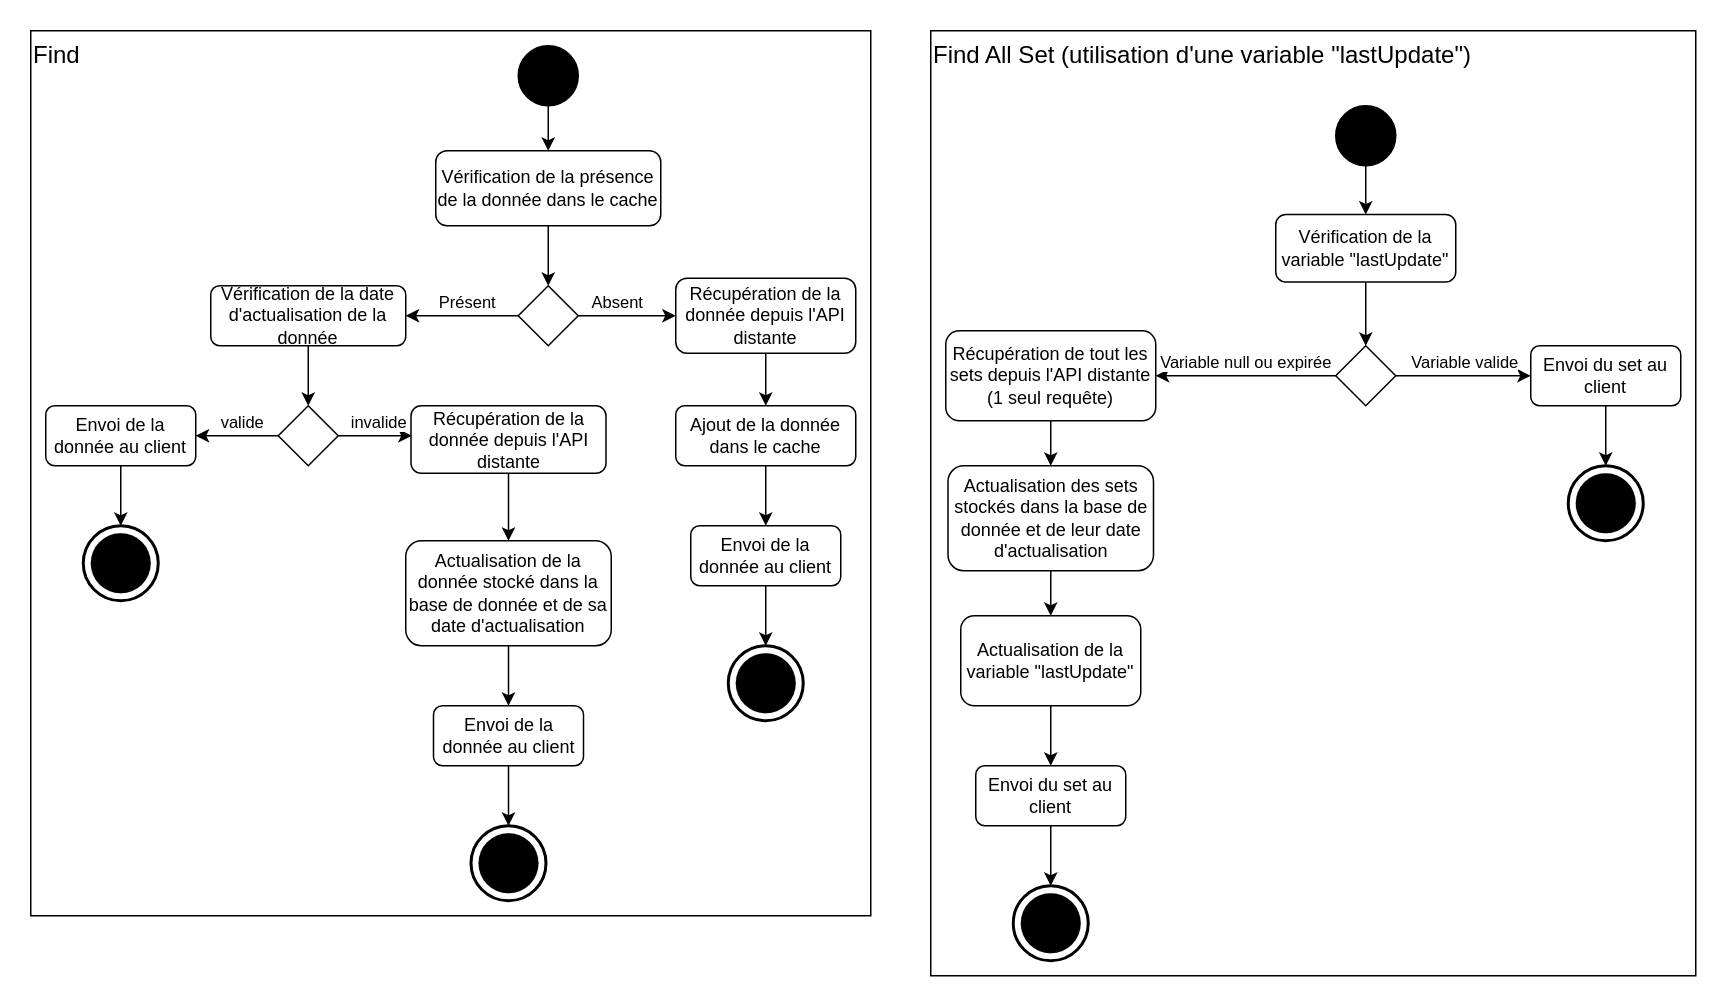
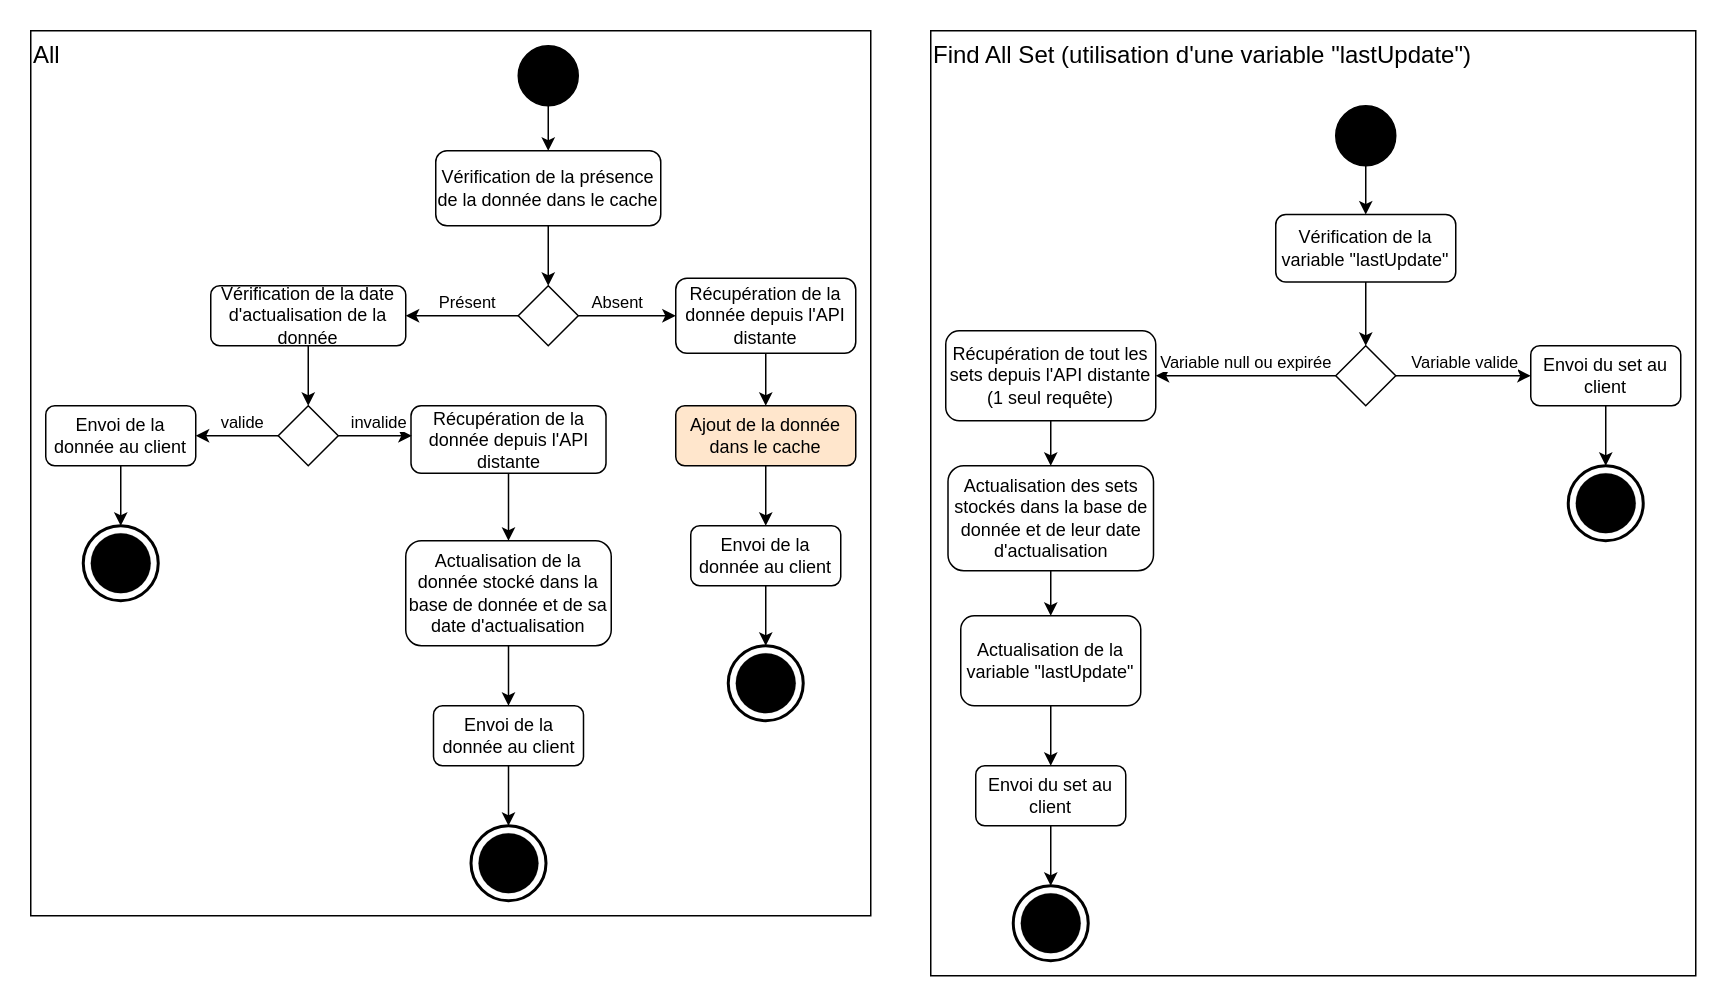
(58, 56) -> (48, 56)
(766, 436) -> (766, 436)
